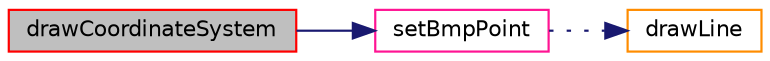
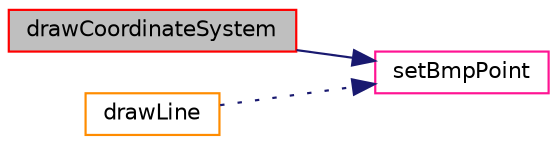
(577, 31) -> (286, 96)
